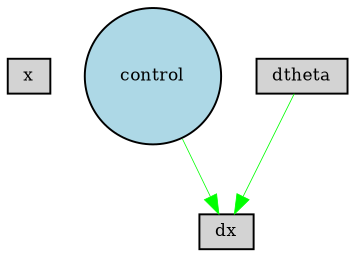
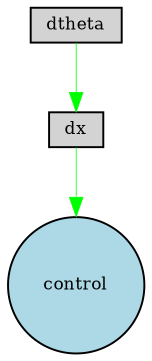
(29, 76) -> none
(196, 168) -> (76, 172)
